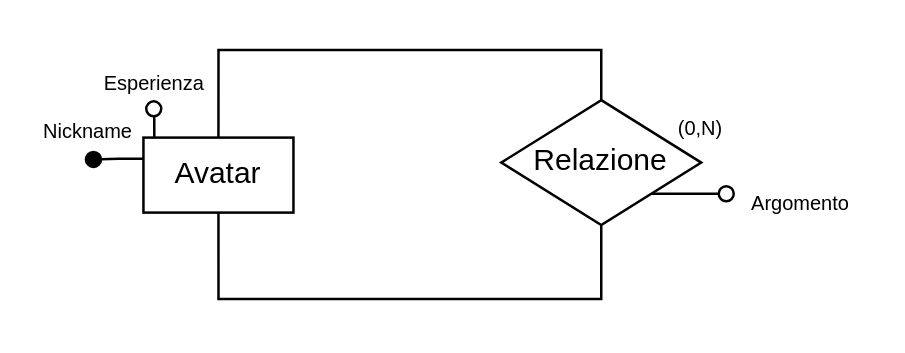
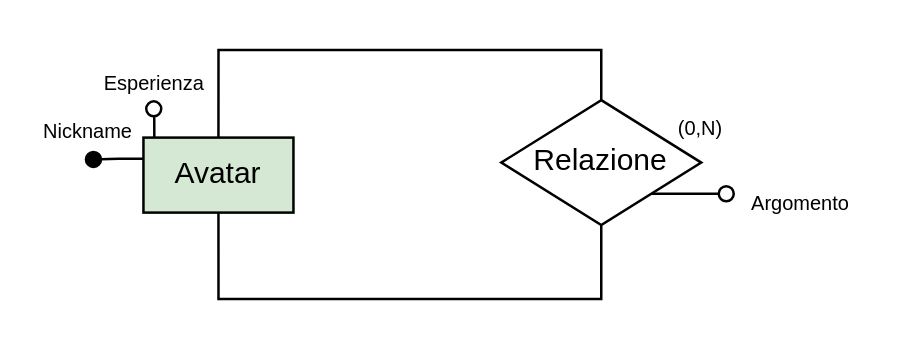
(218, 175) -> (218, 175)
